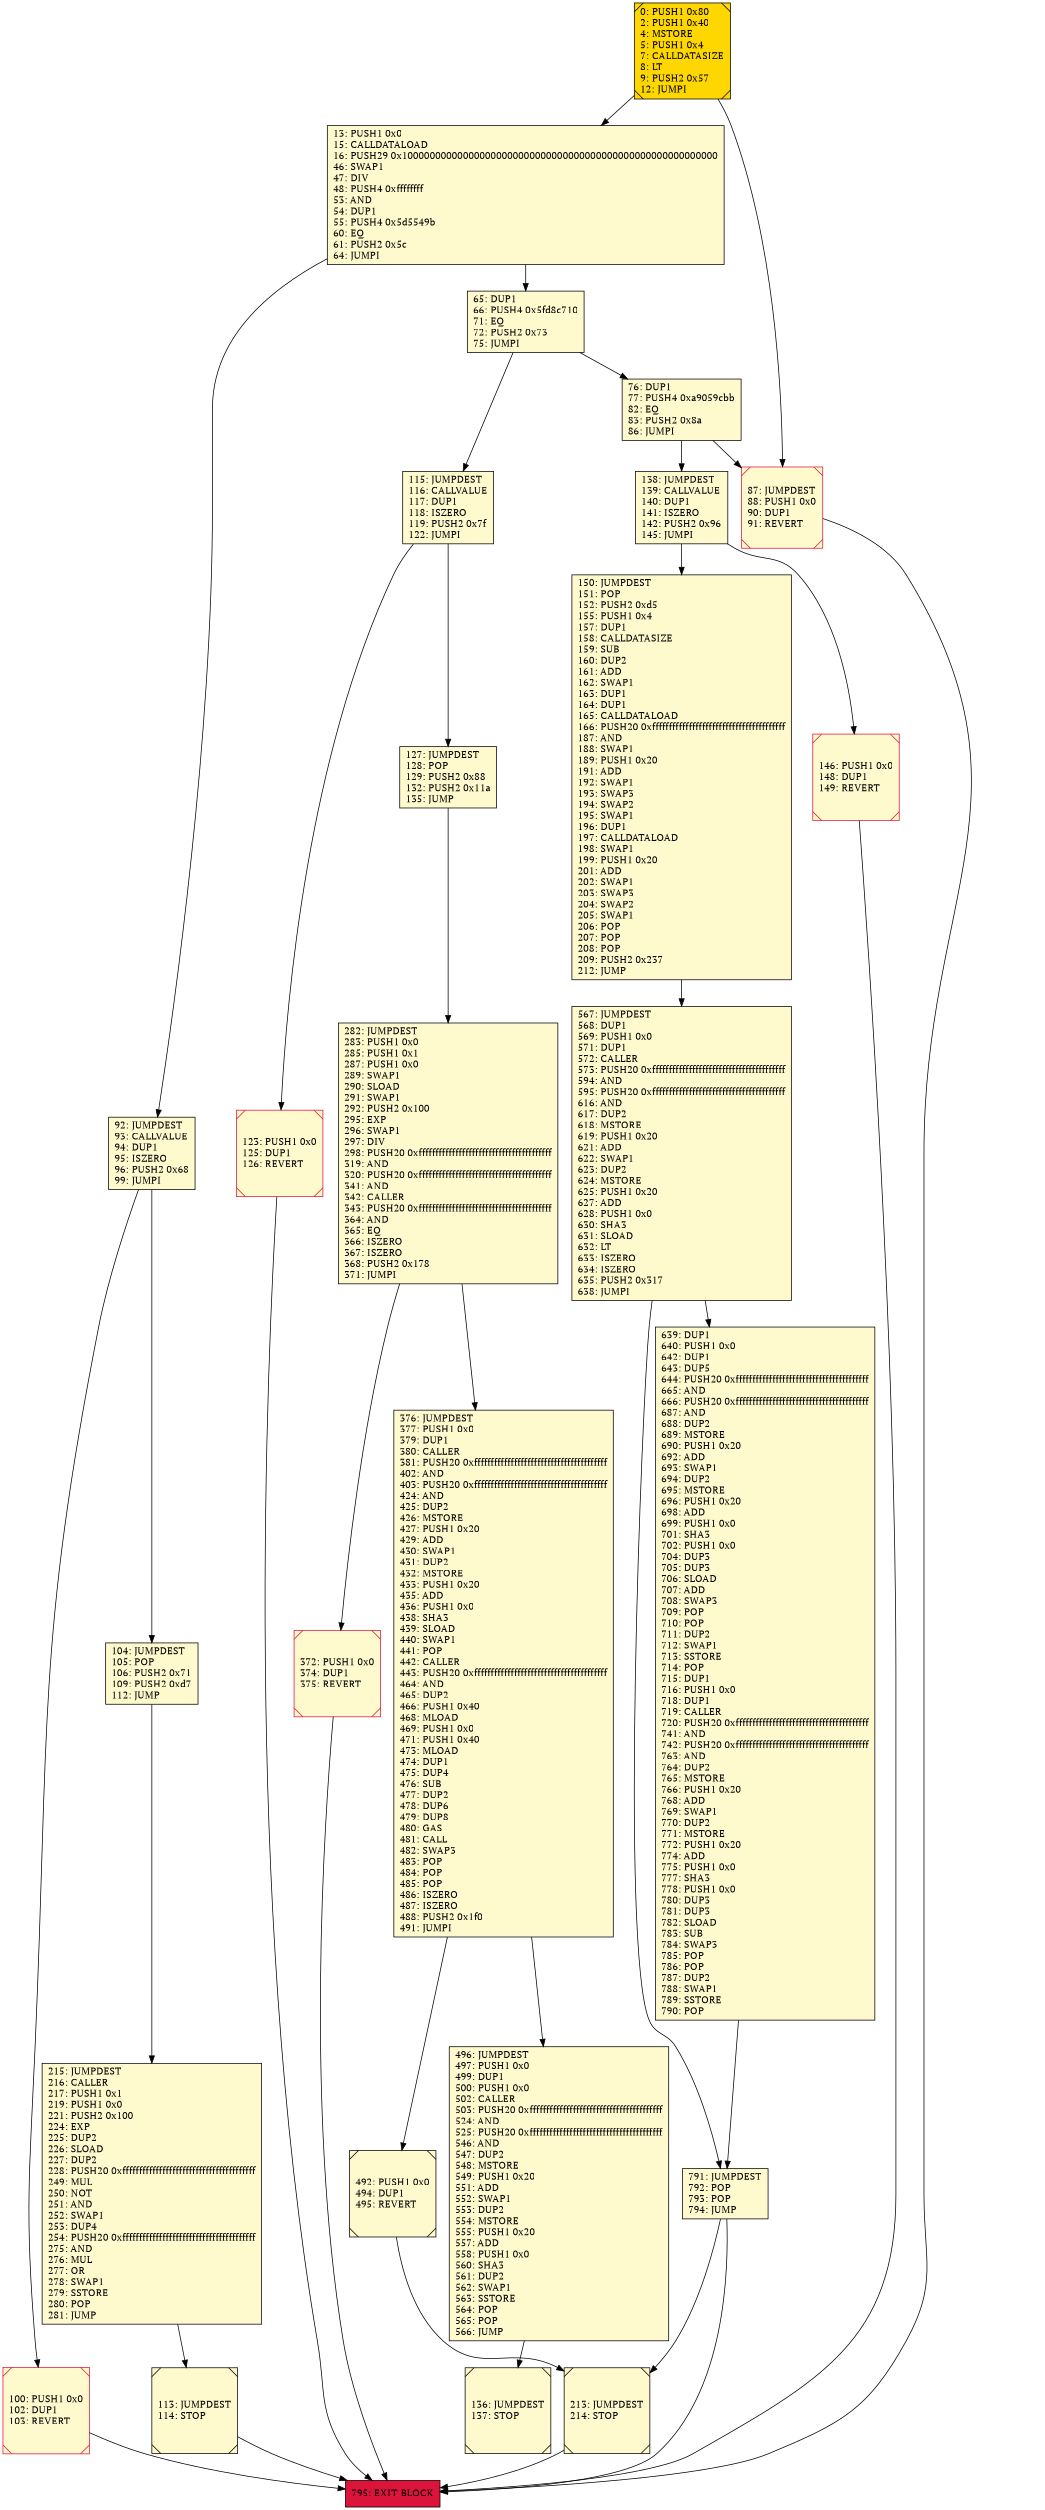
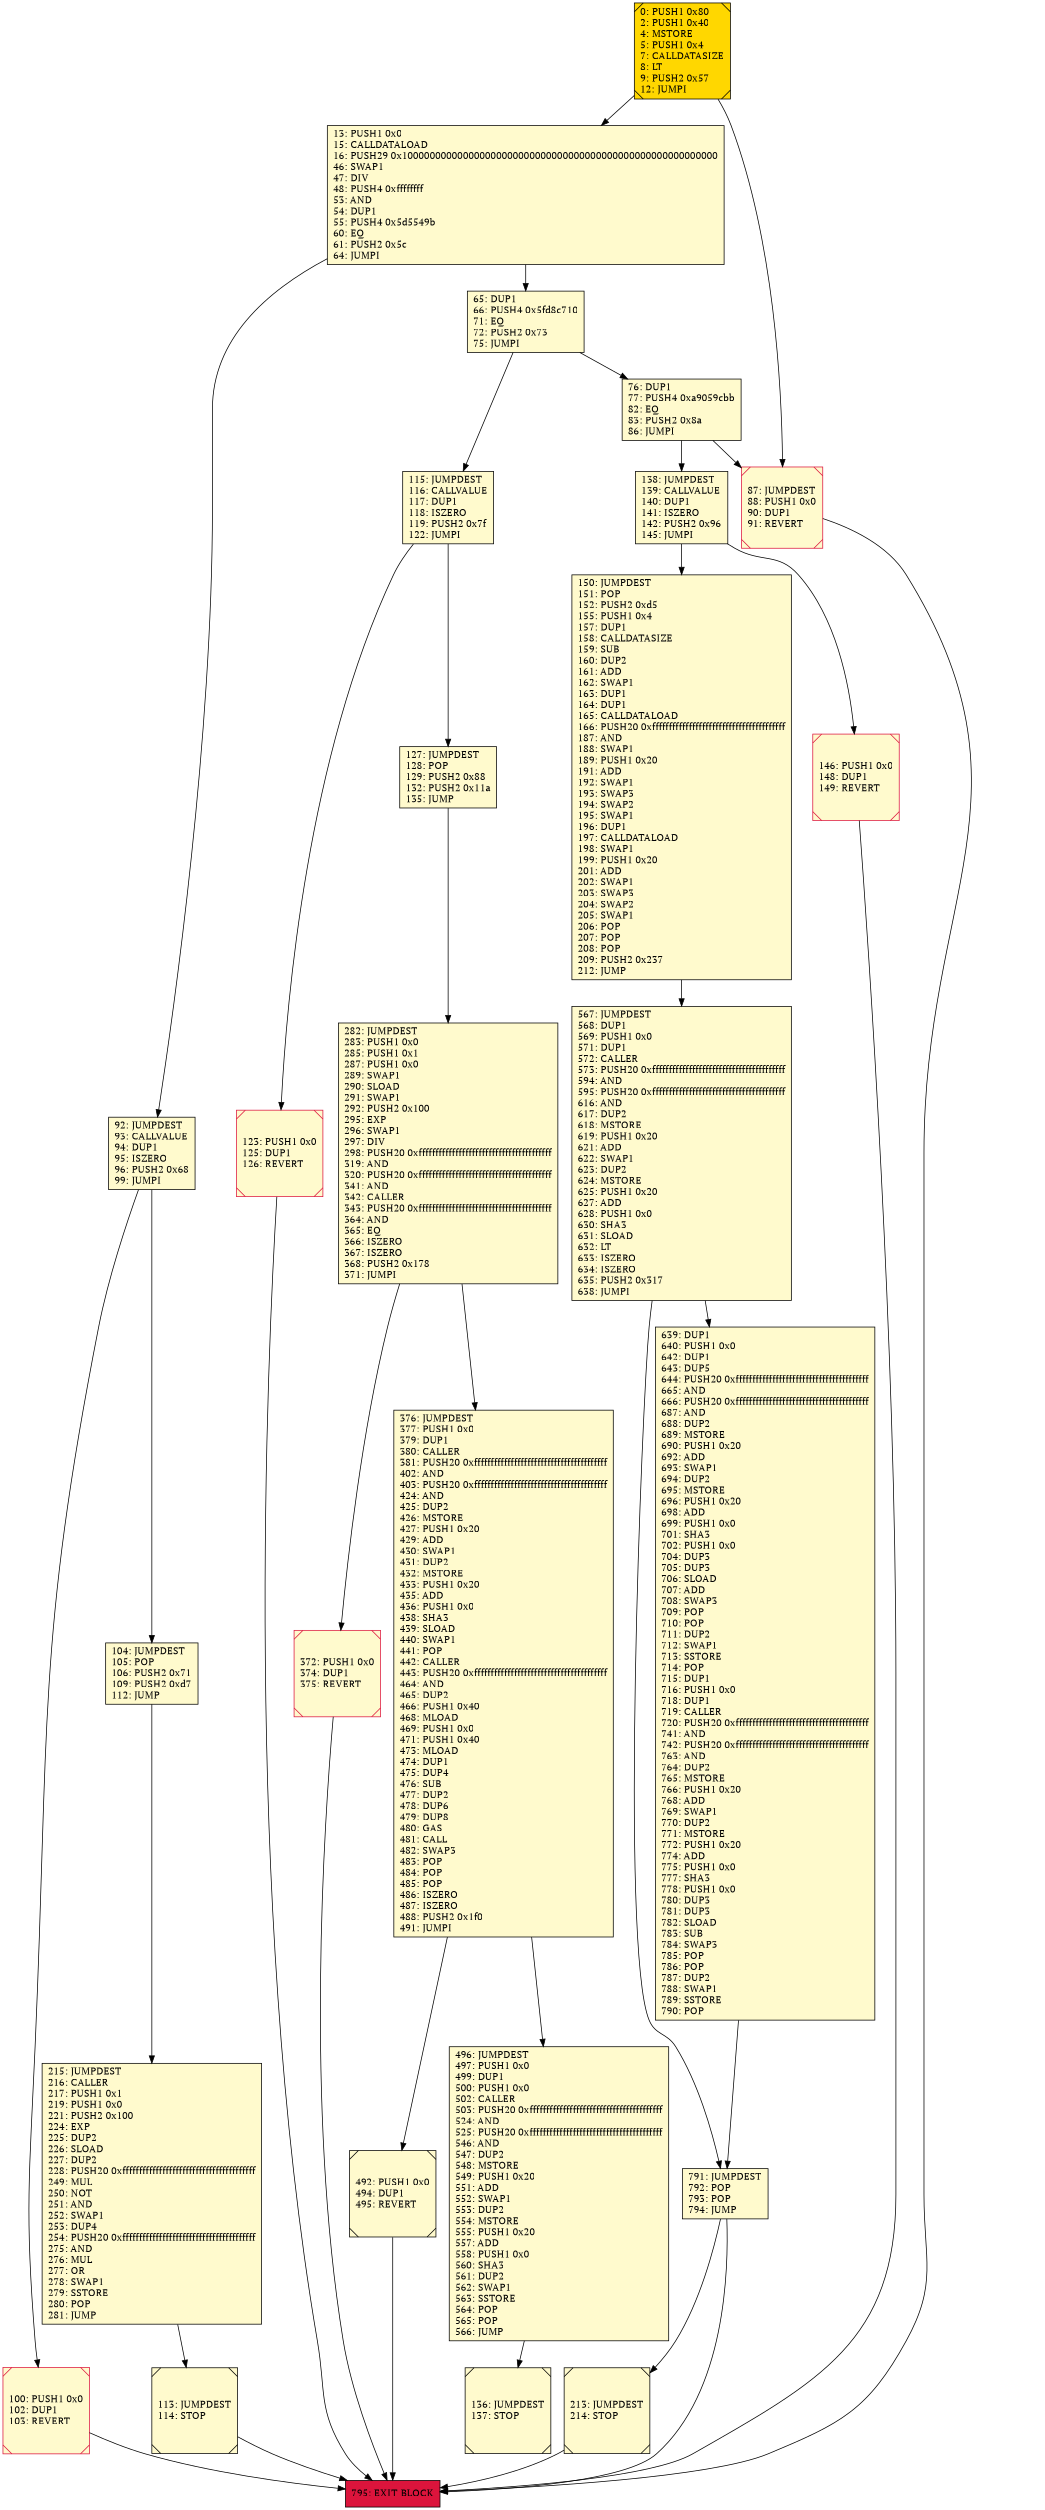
(445, 2342) -> (393, 2355)
